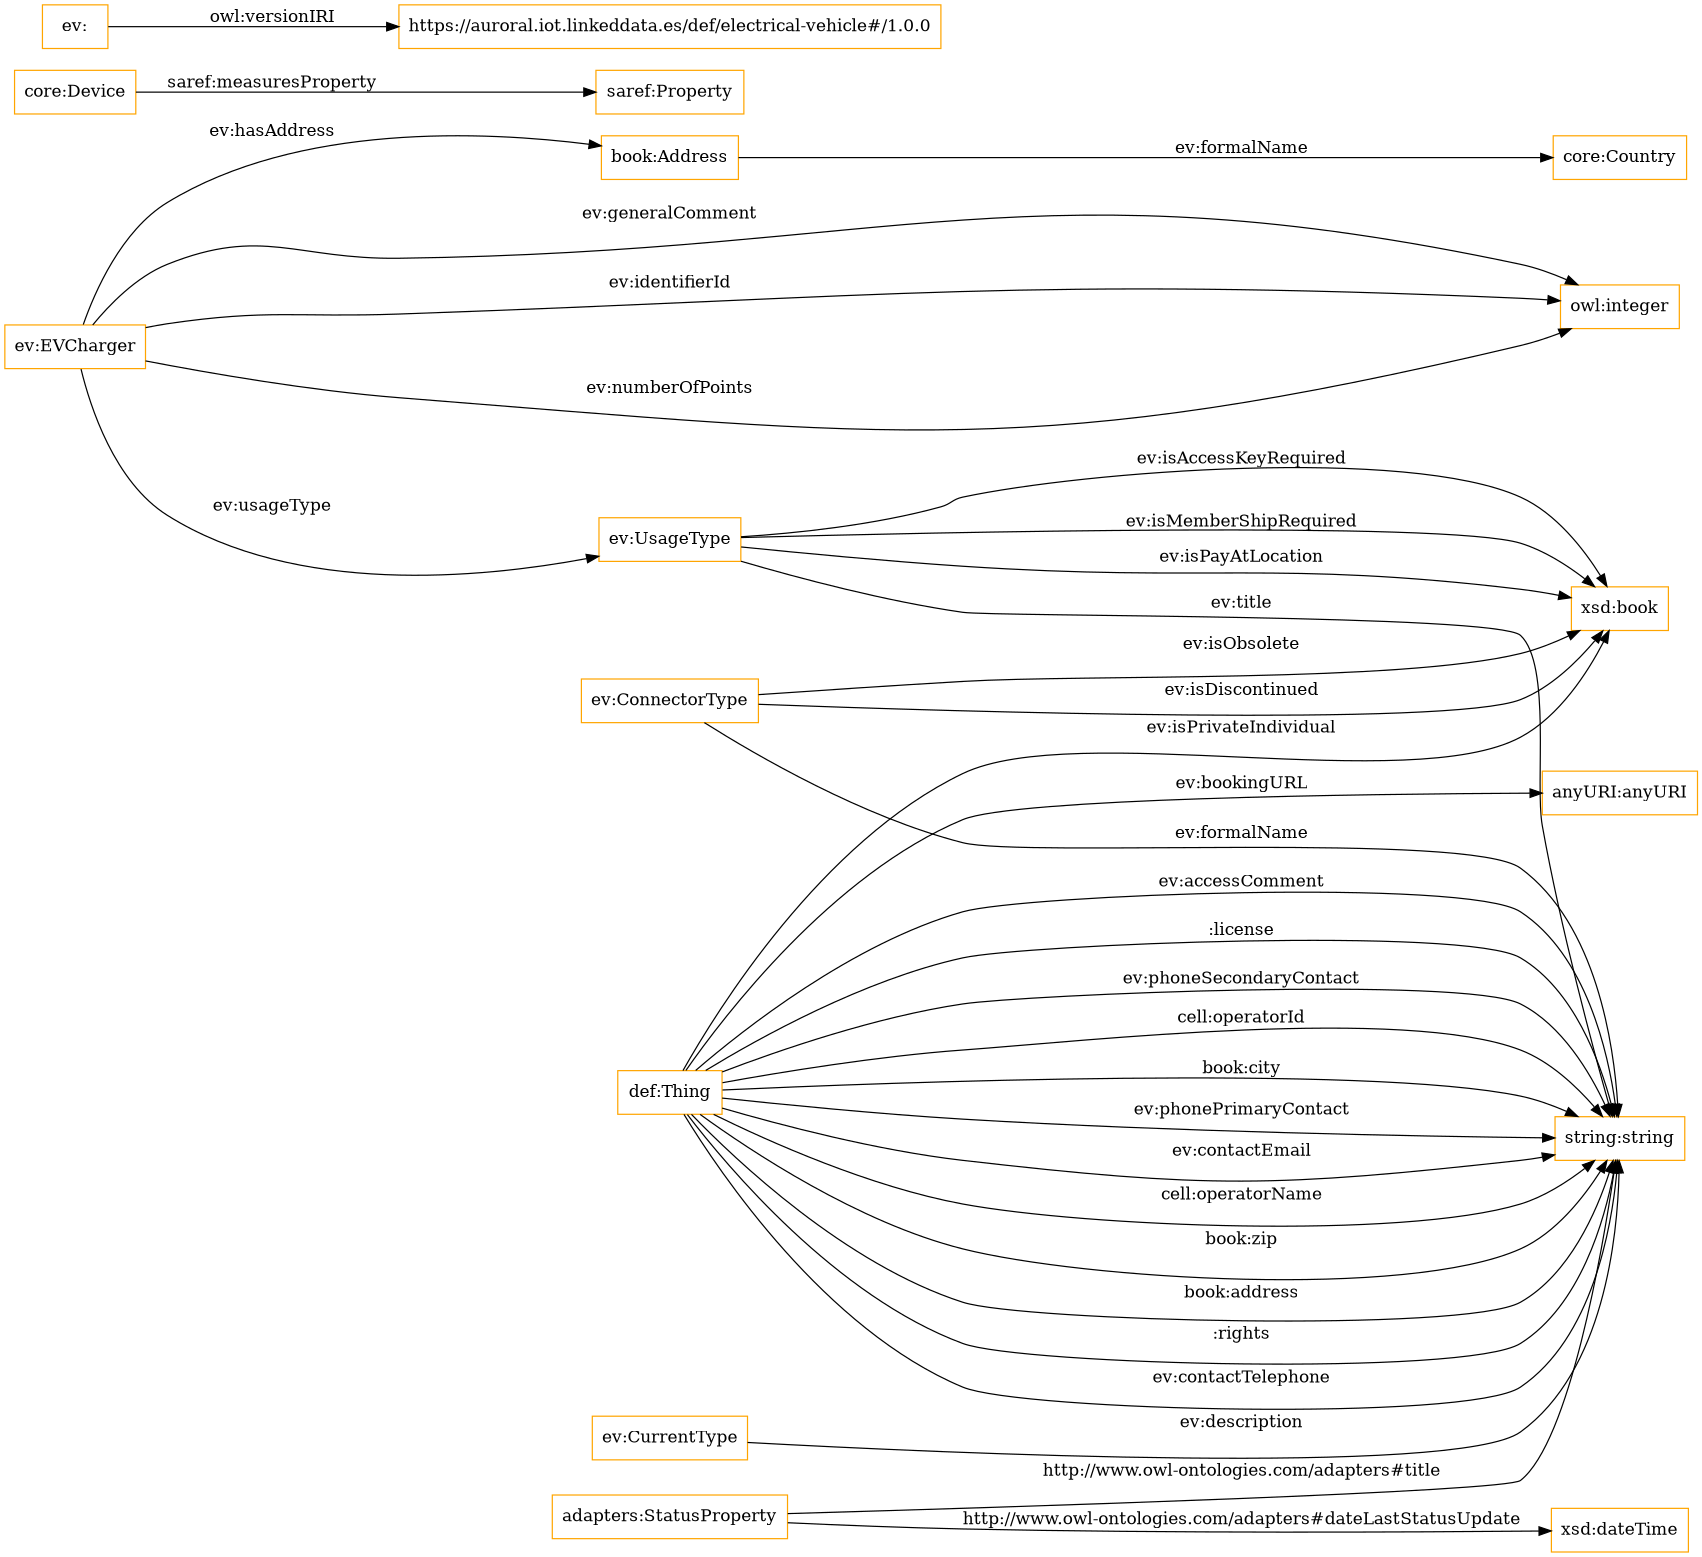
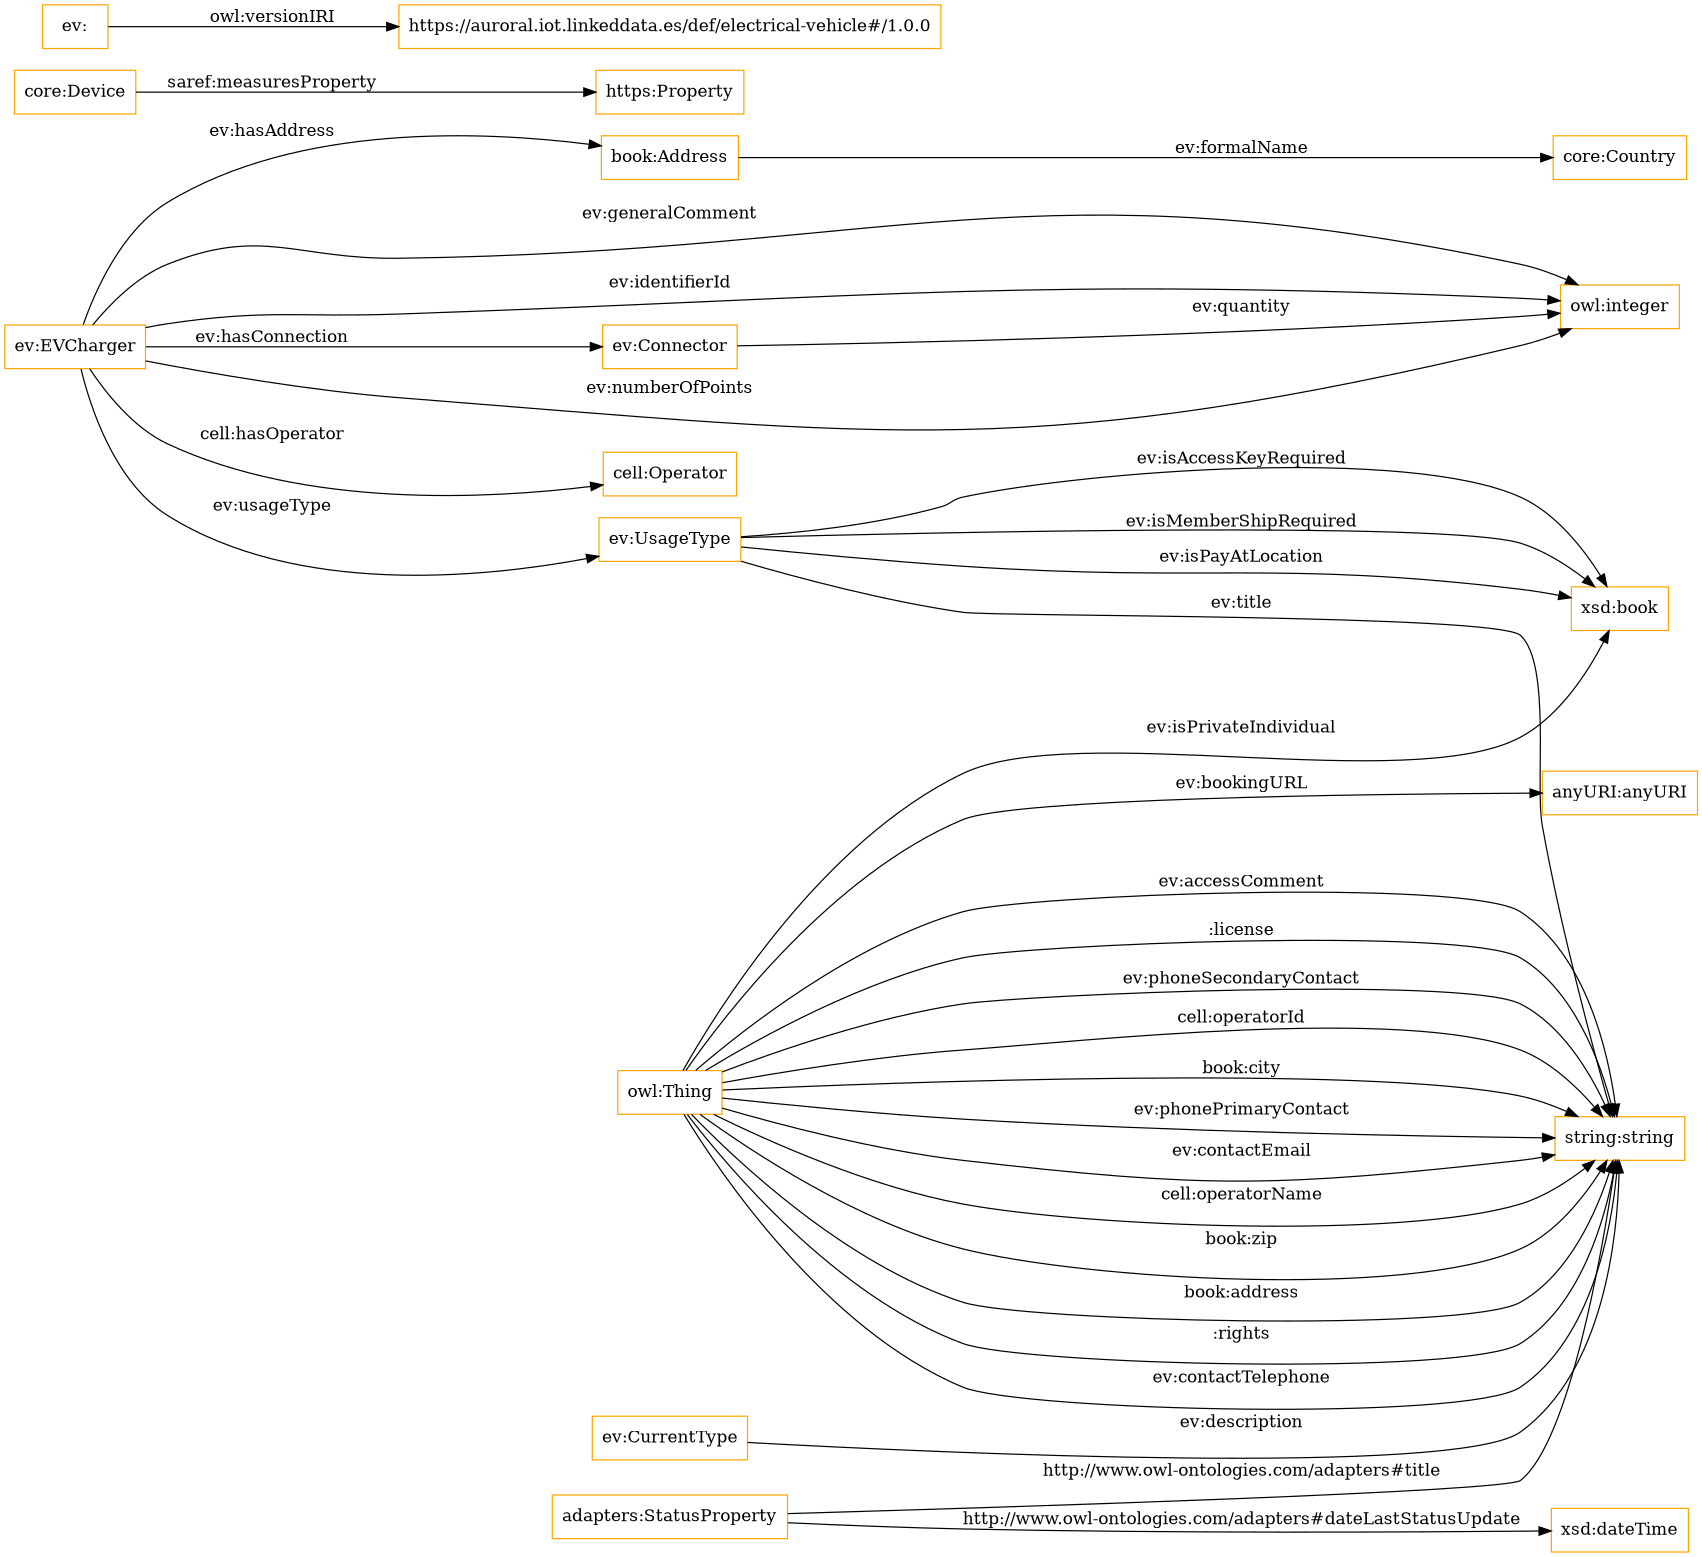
(670, 92) -> (670, 92)
none -> (670, 347)
none -> (670, 474)
(670, 701) -> none
(670, 1092) -> (670, 1092)
